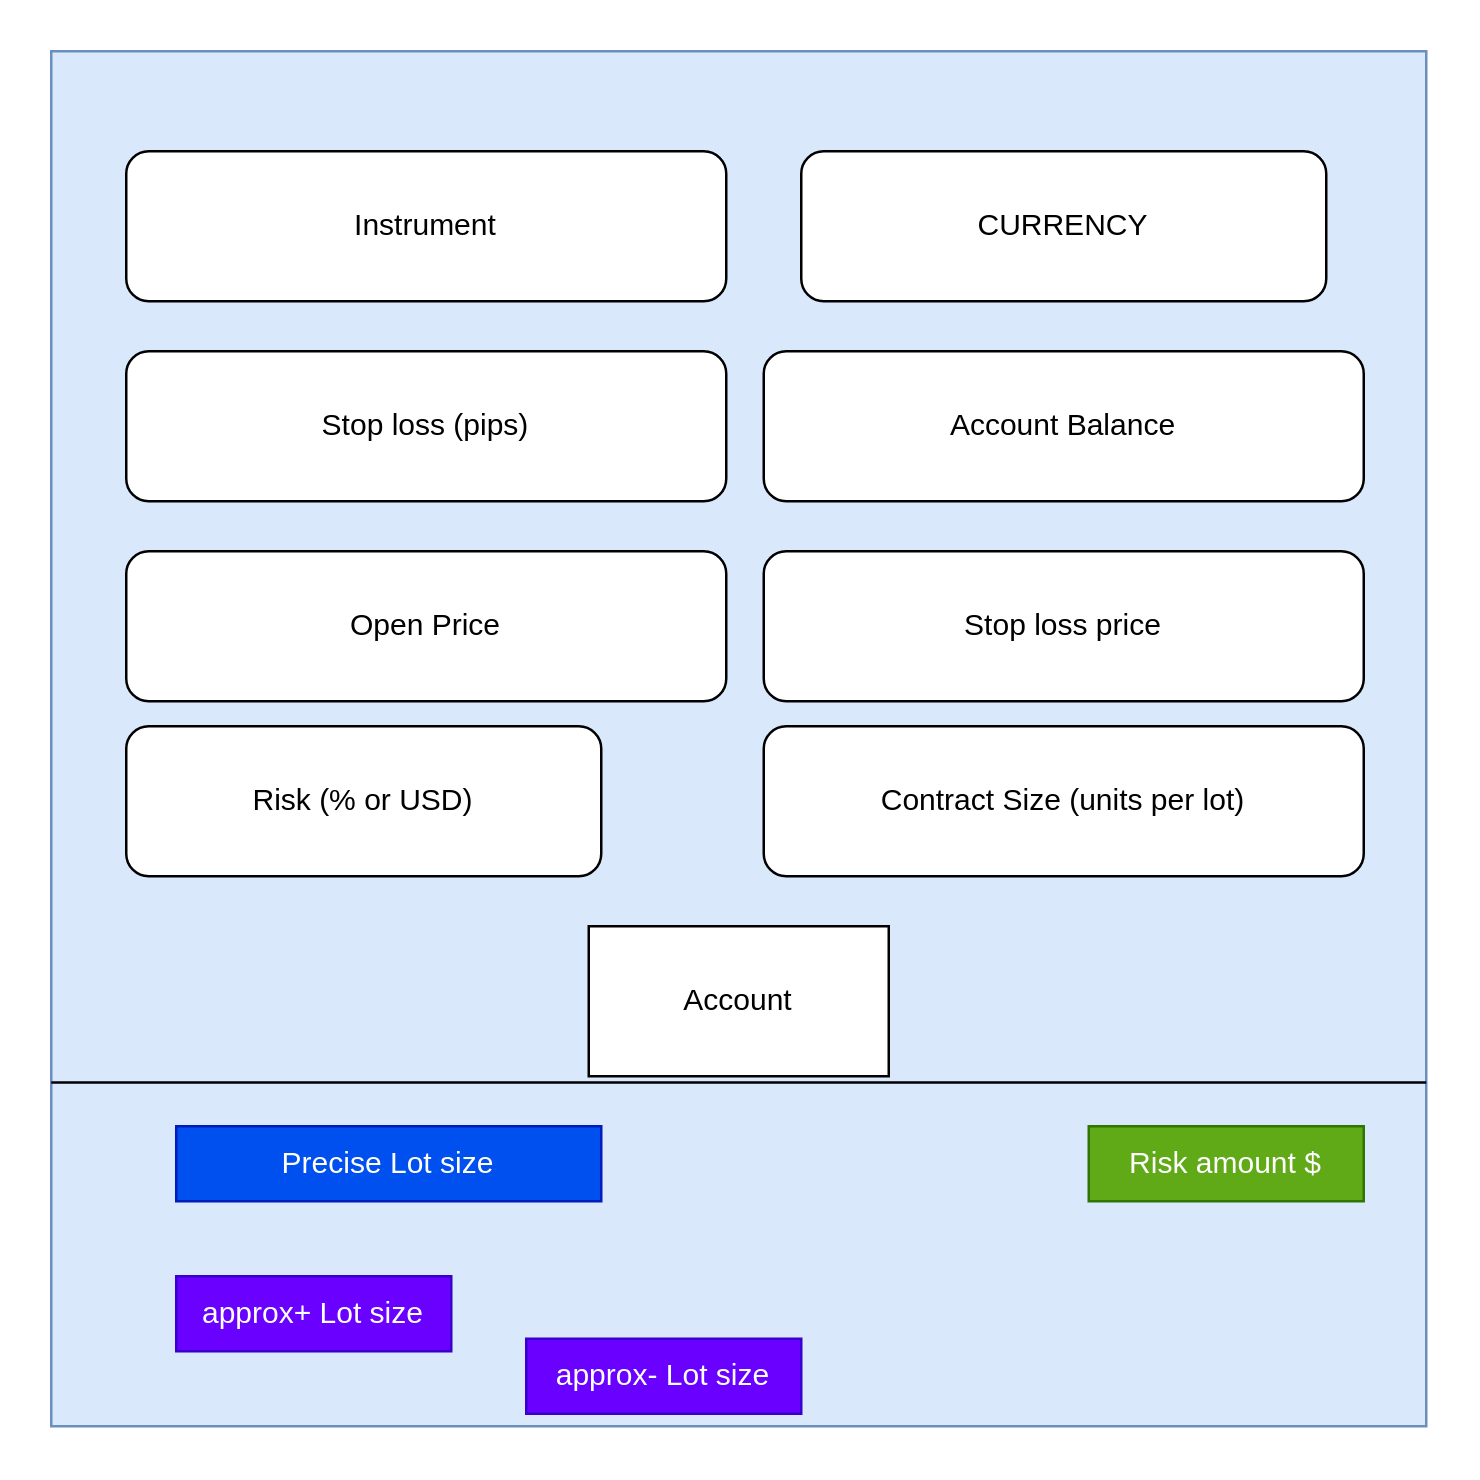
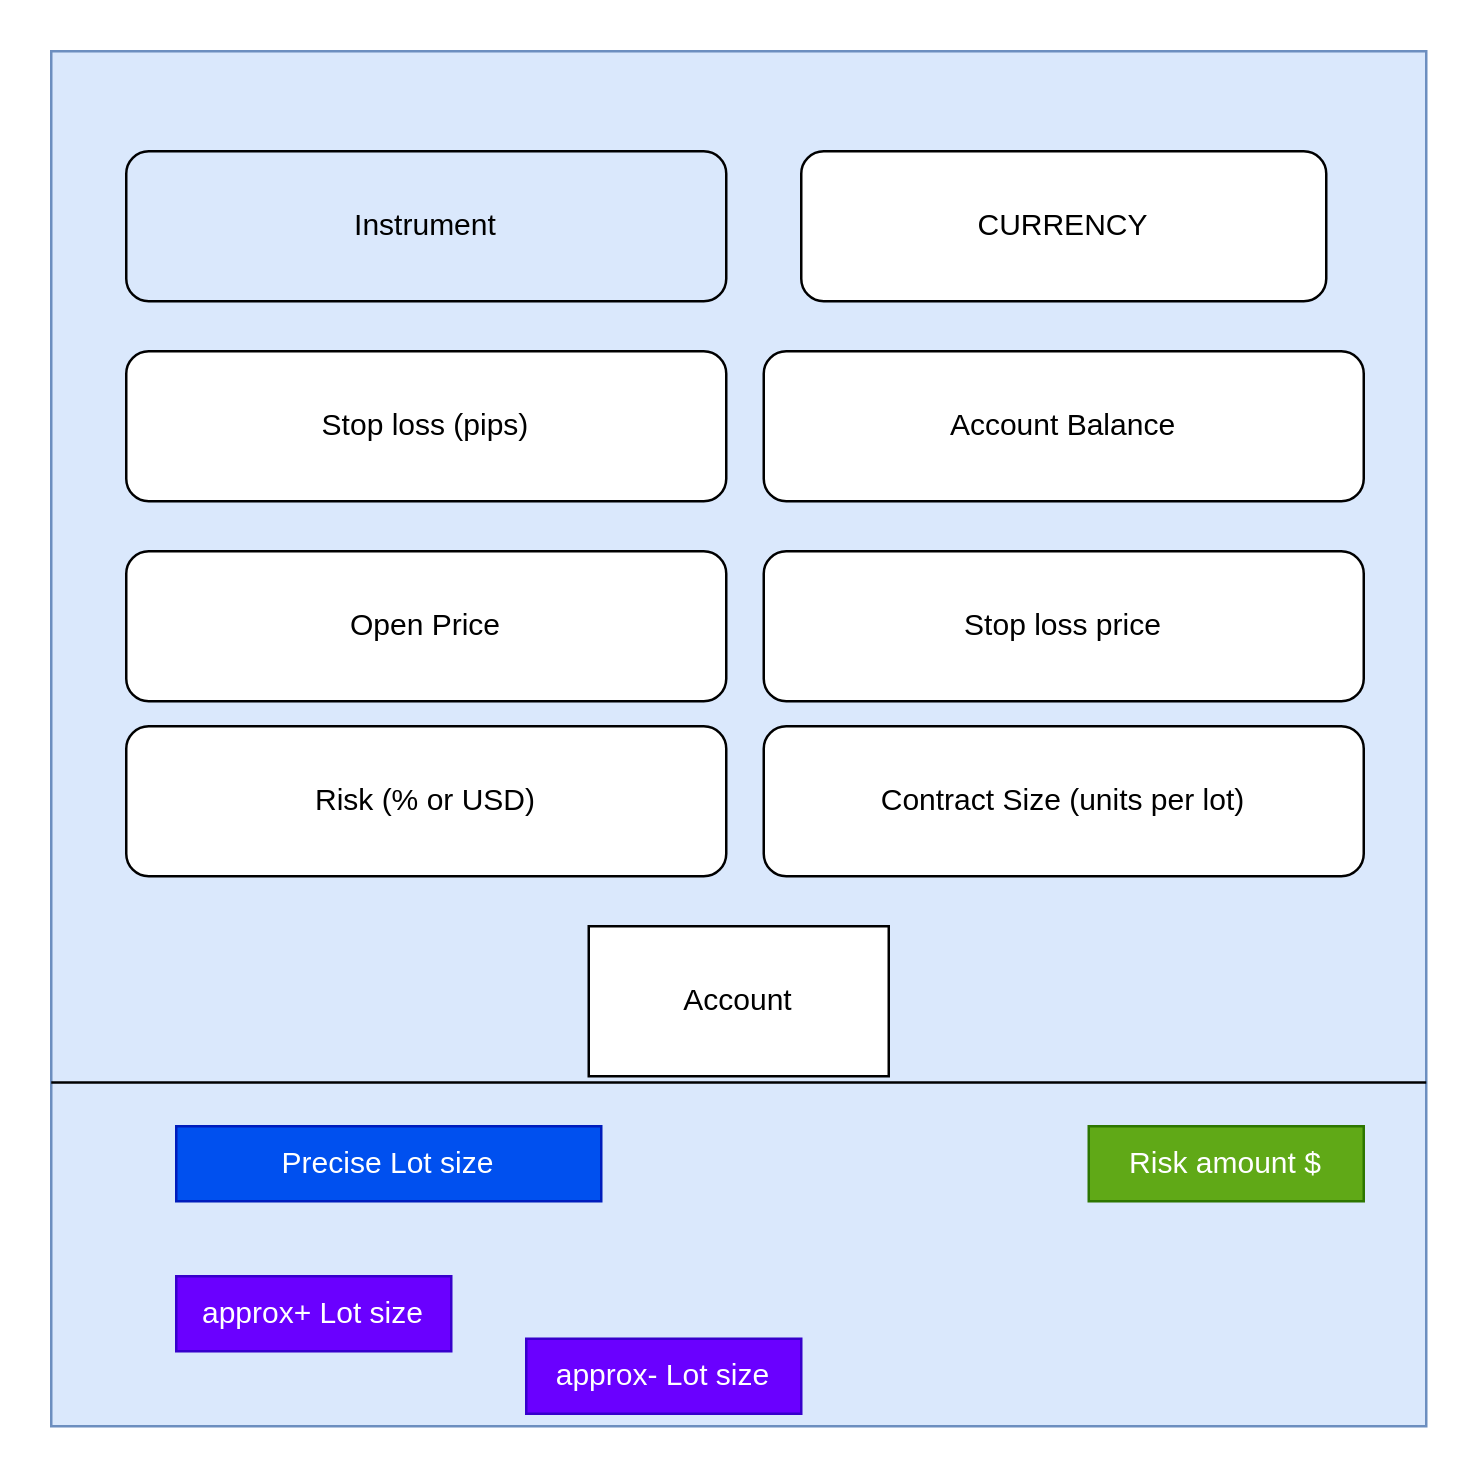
(426, 226) -> (426, 226)
(364, 801) -> (426, 801)
